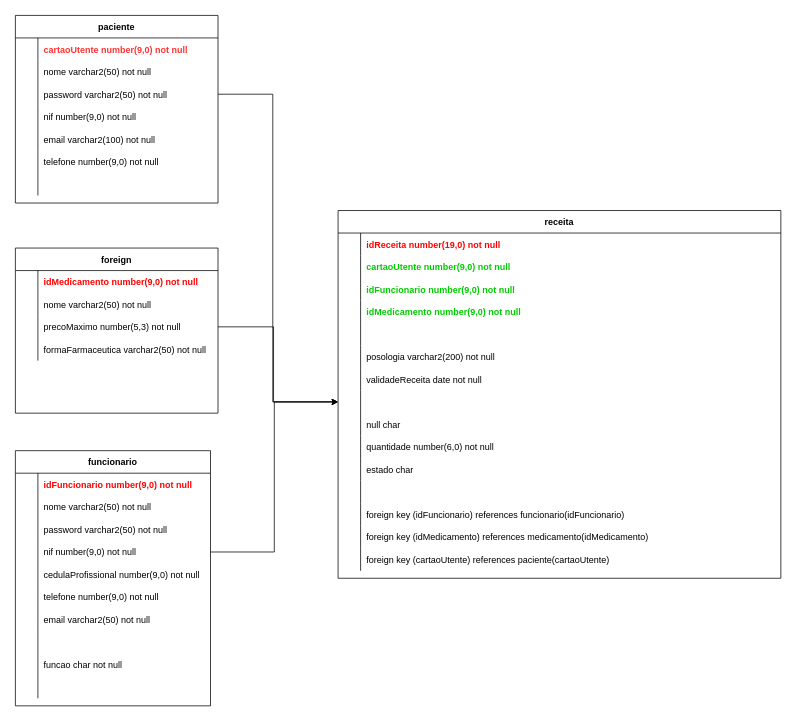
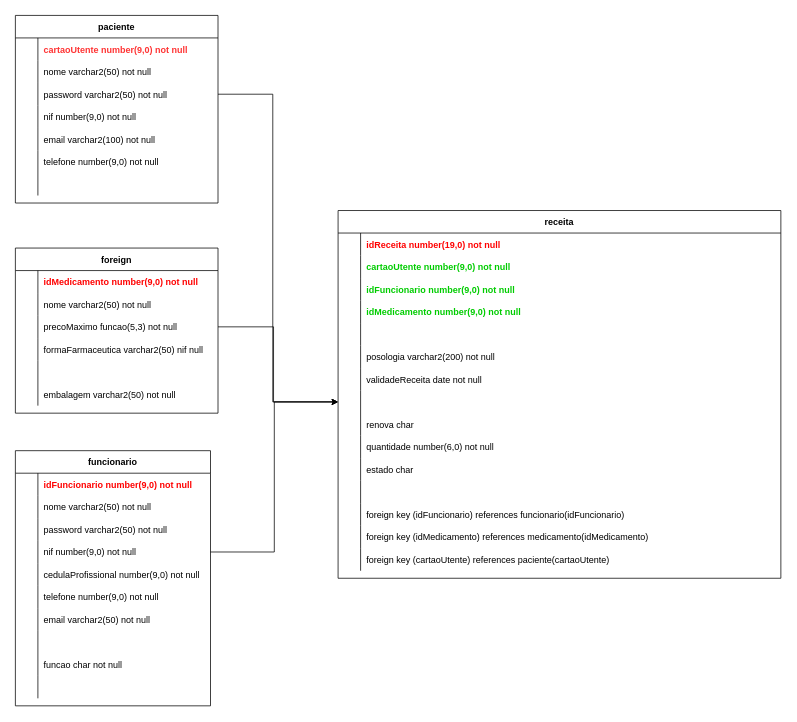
(116, 327) -> (116, 327)
(135, 350) -> (134, 350)
none -> (128, 394)
(385, 425) -> (393, 425)
